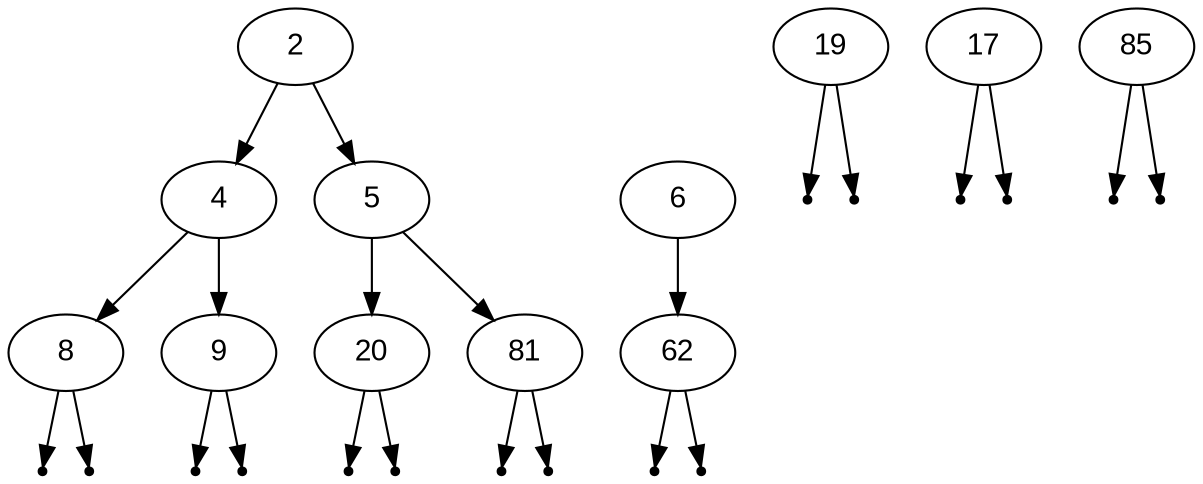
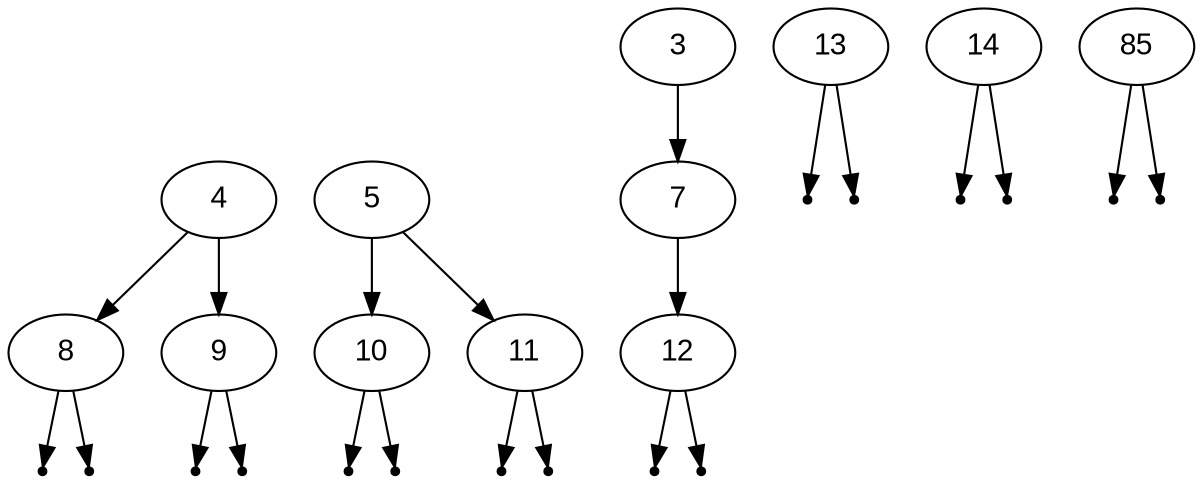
(295, 47) -> none
none -> (678, 47)
(831, 47) -> (831, 47)
(984, 47) -> (984, 47)
(678, 200) -> (678, 200)
(372, 353) -> (372, 353)
(525, 353) -> (525, 353)
(678, 353) -> (678, 353)
